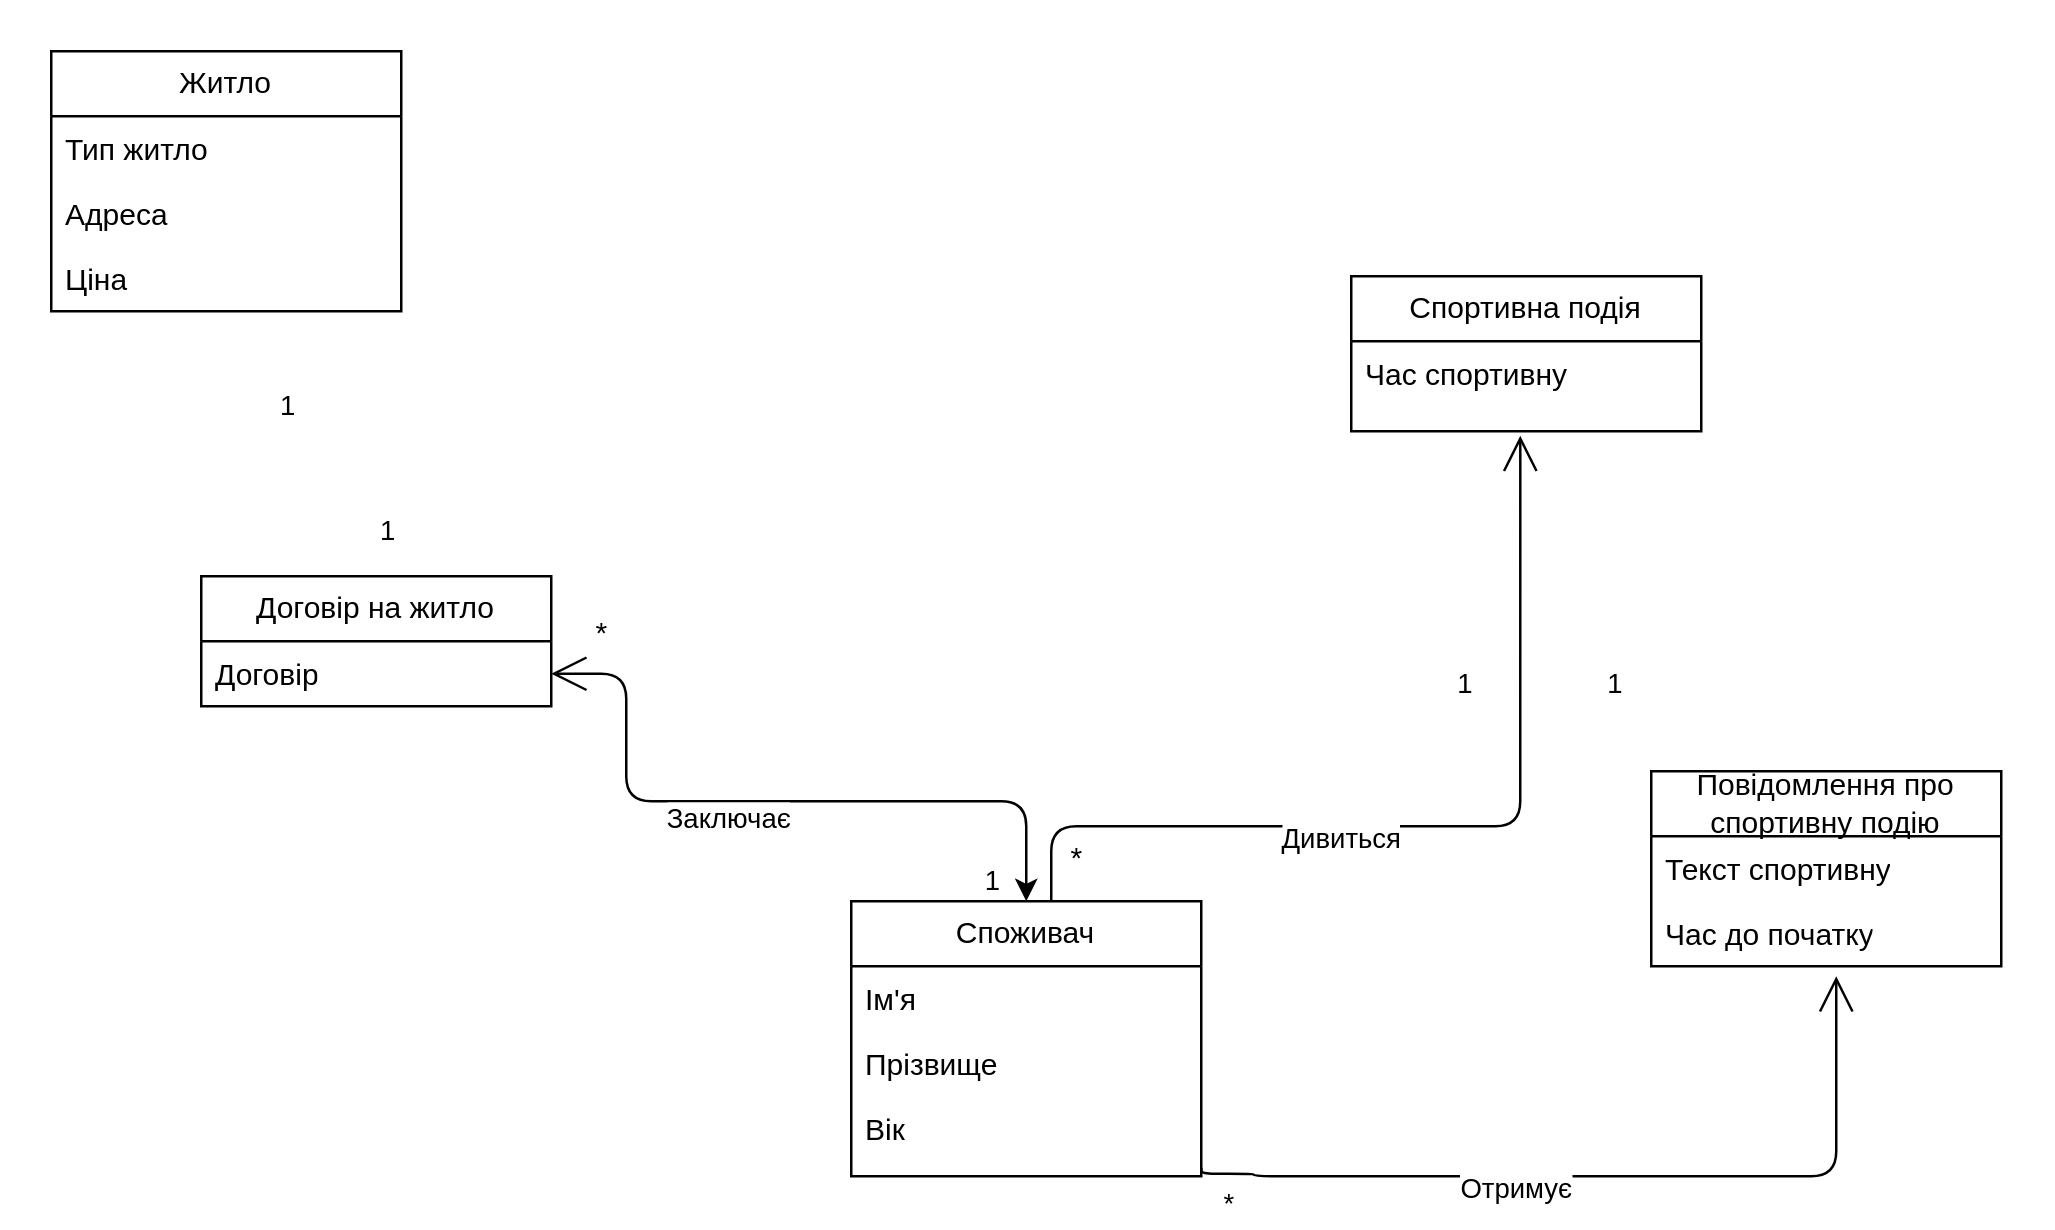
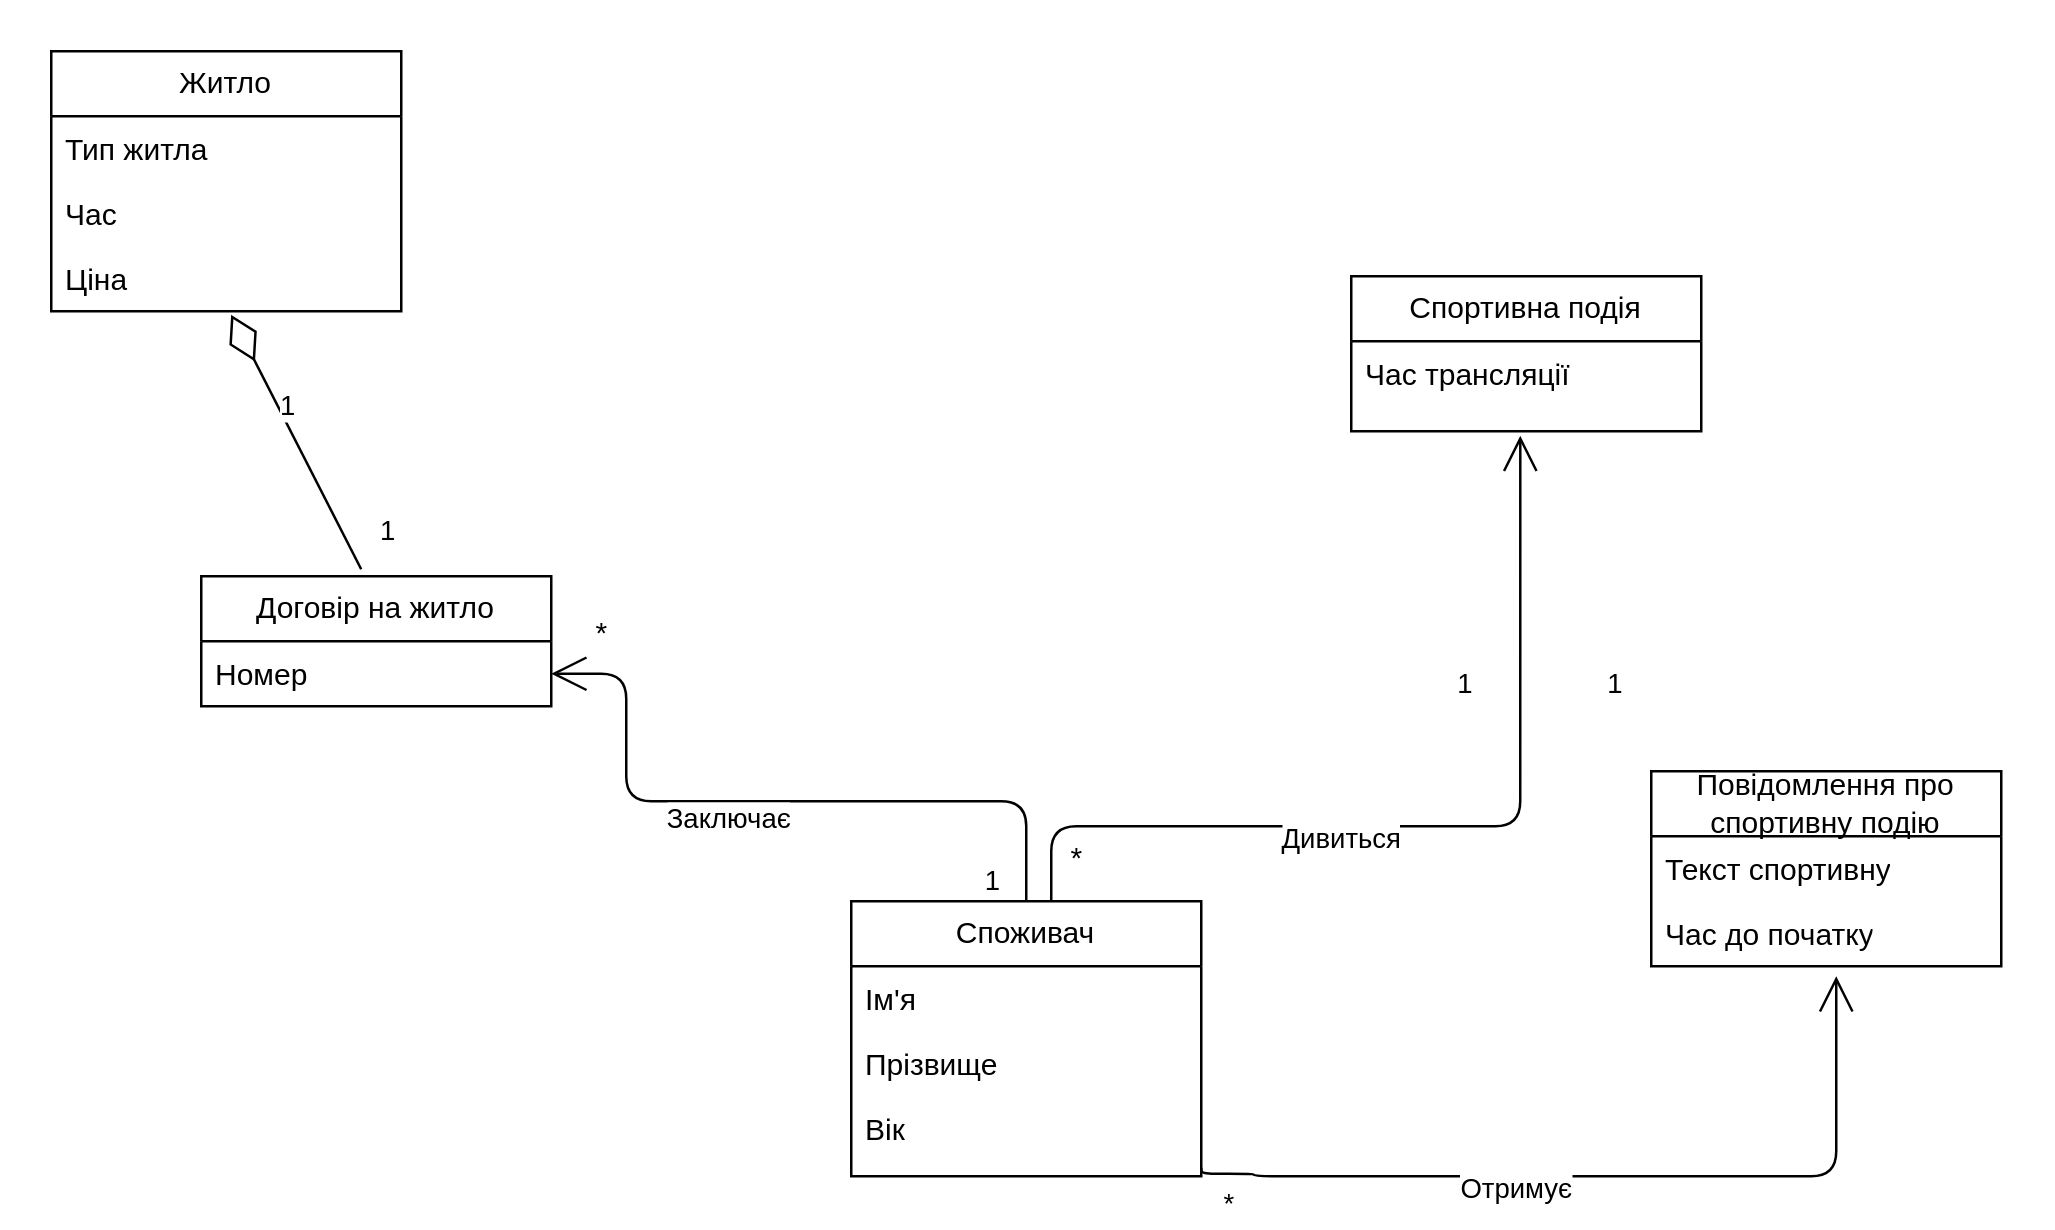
(138, 152) -> (138, 152)
(117, 217) -> (91, 217)
(1472, 377) -> (1480, 377)
none -> (323, 495)
(275, 677) -> (258, 677)
(1026, 883) -> (1026, 889)
